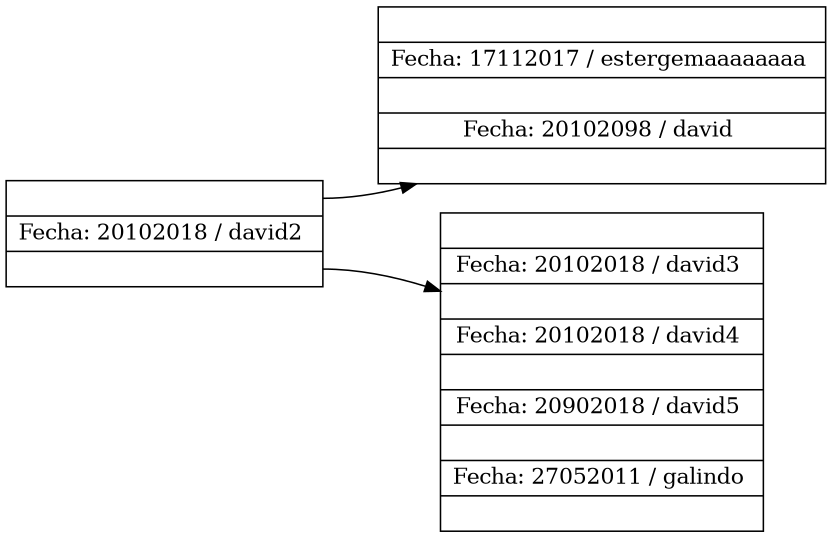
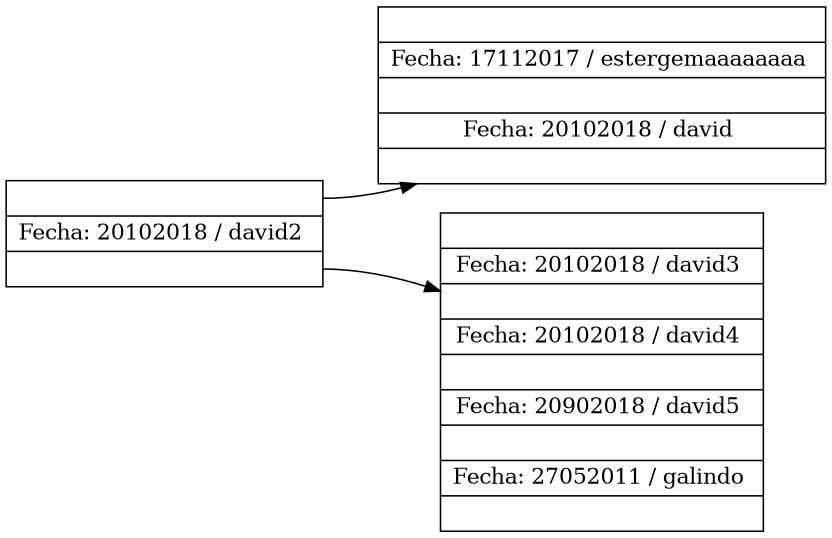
(602, 130) -> (602, 130)
